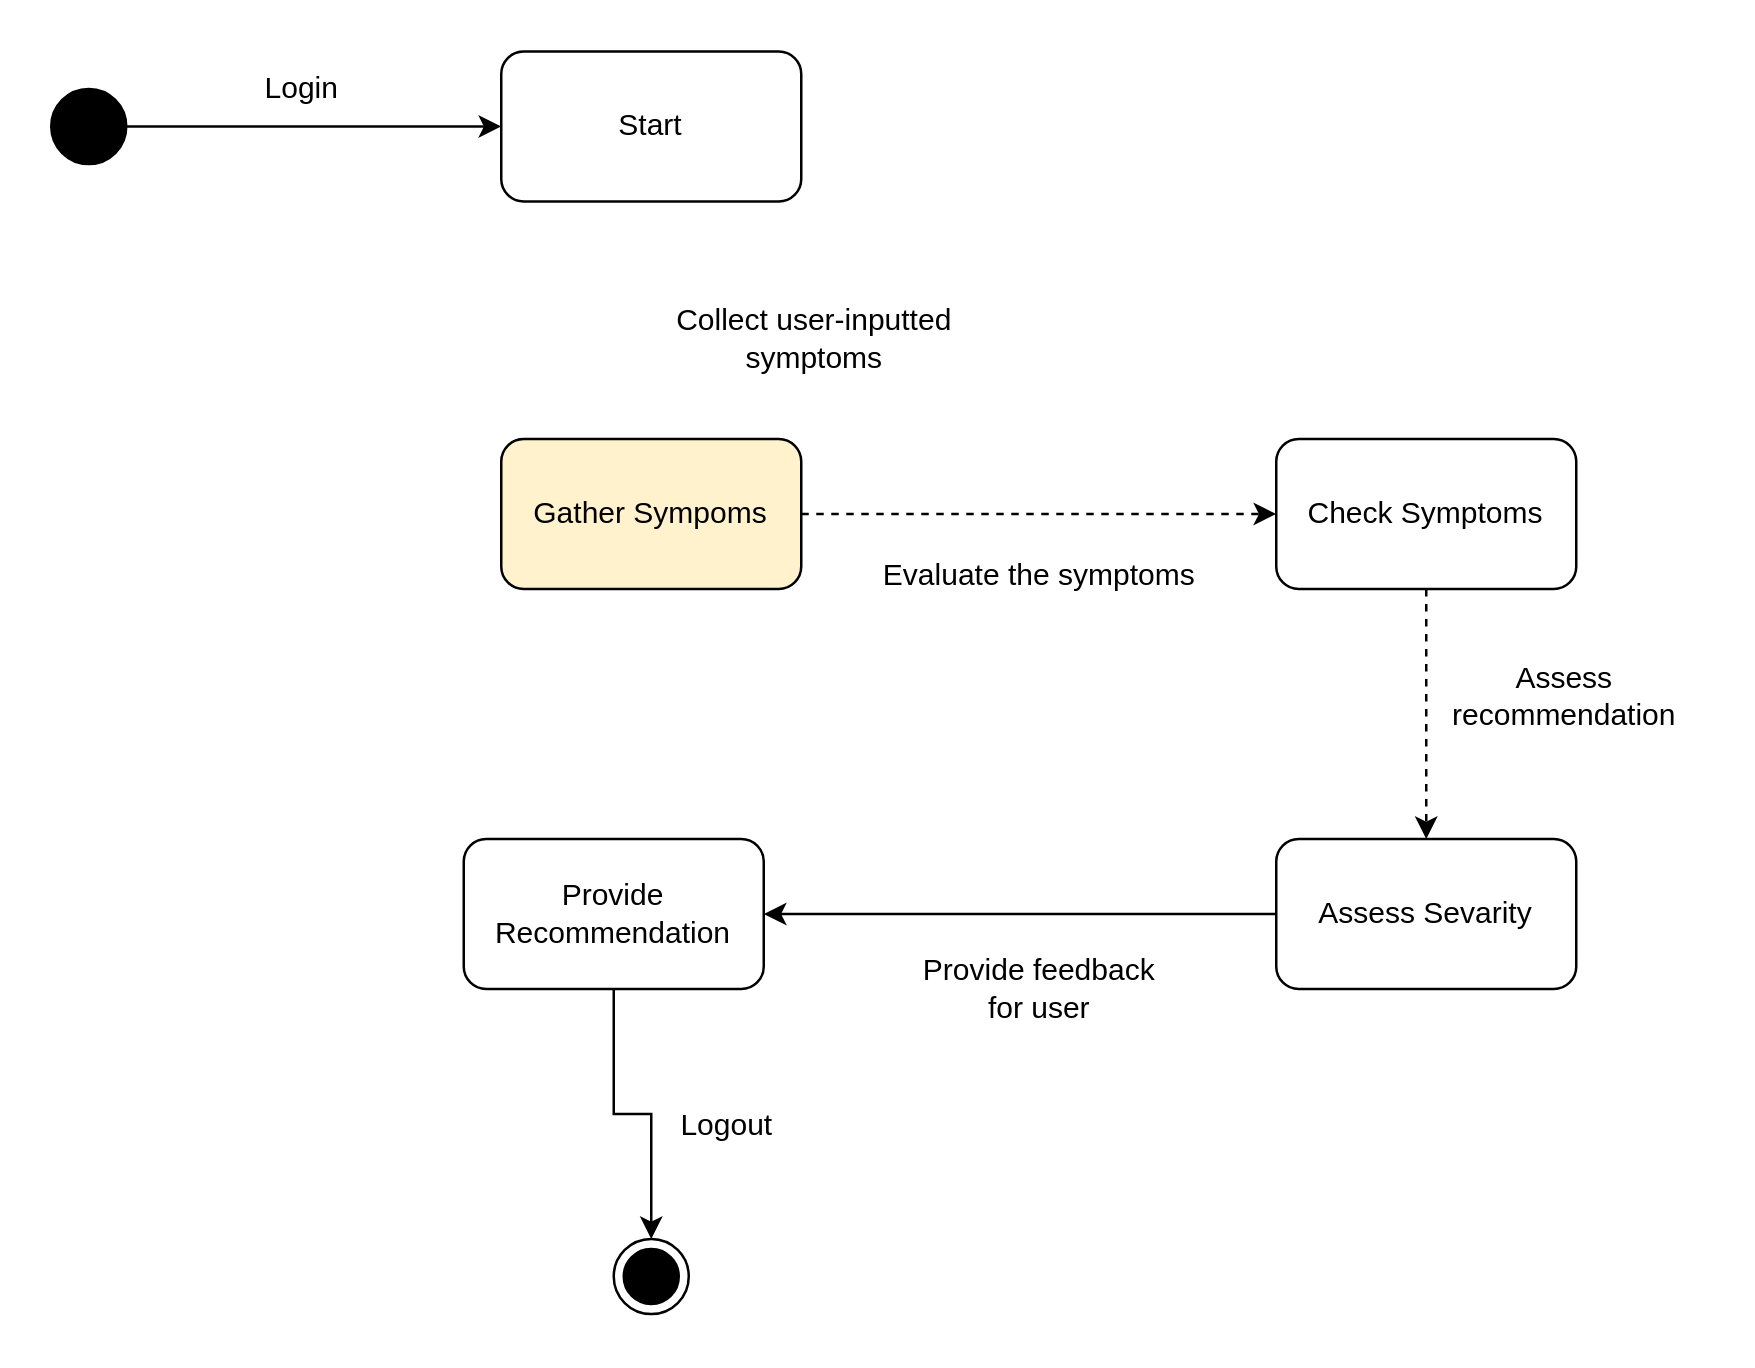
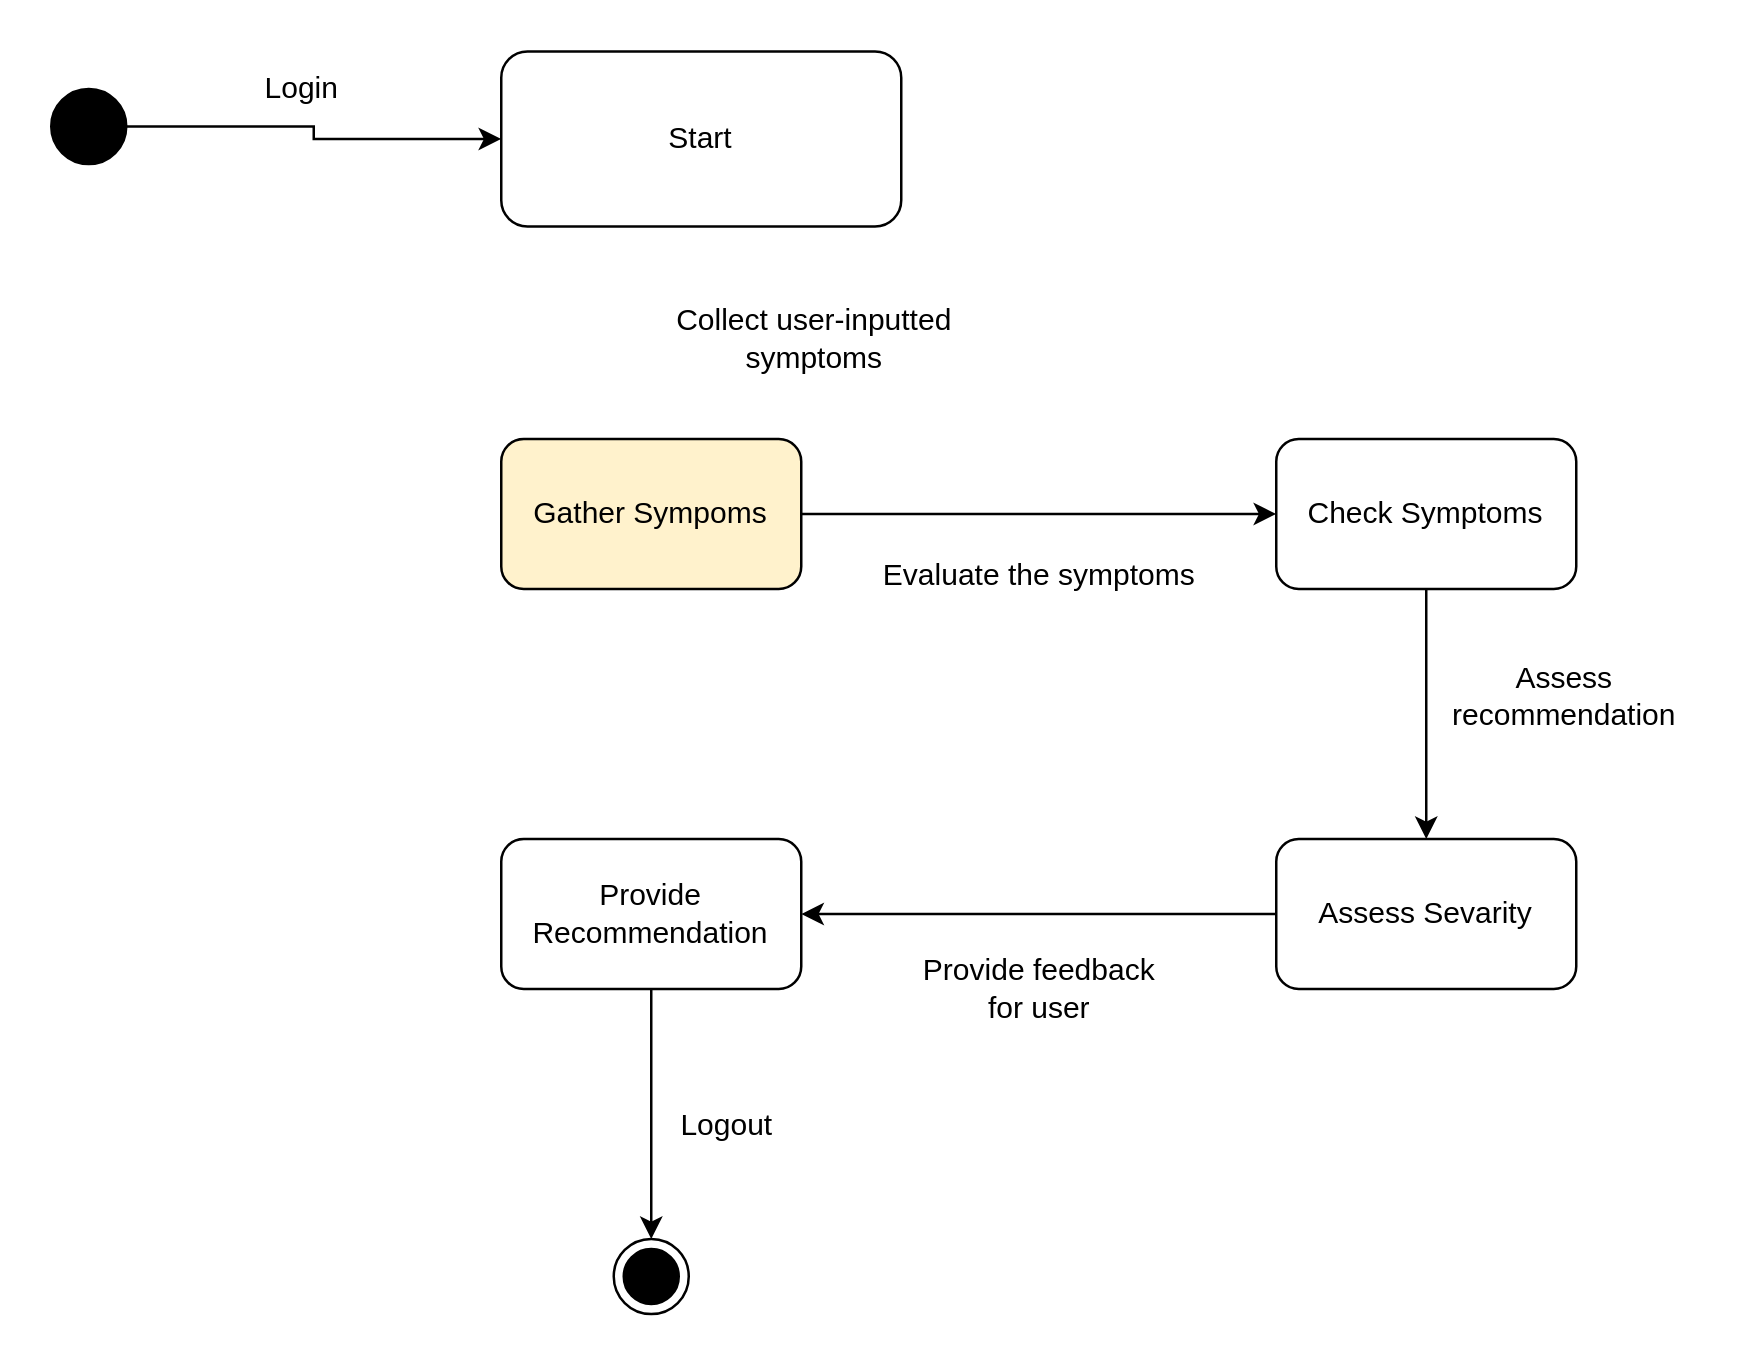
(651, 126) -> (701, 139)
(1027, 514) -> (1027, 514)
(1426, 705) -> (1426, 705)
(614, 914) -> (651, 914)
